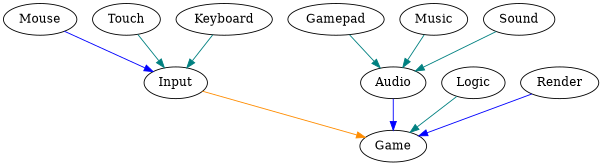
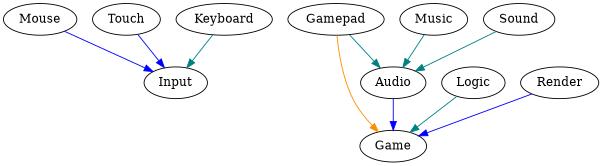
(148, 48) -> (148, 48)
(280, 113) -> (347, 84)
